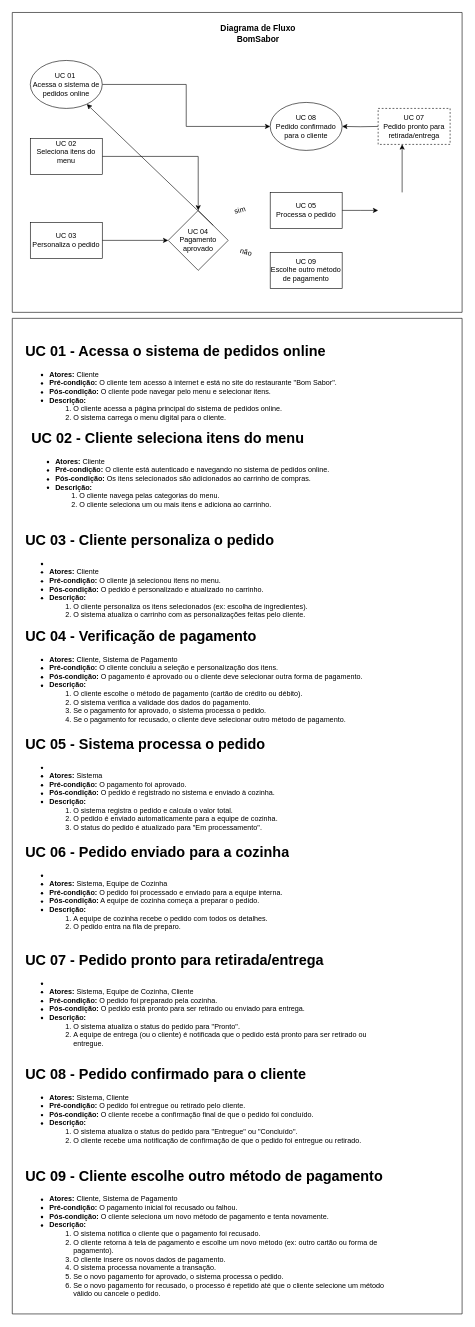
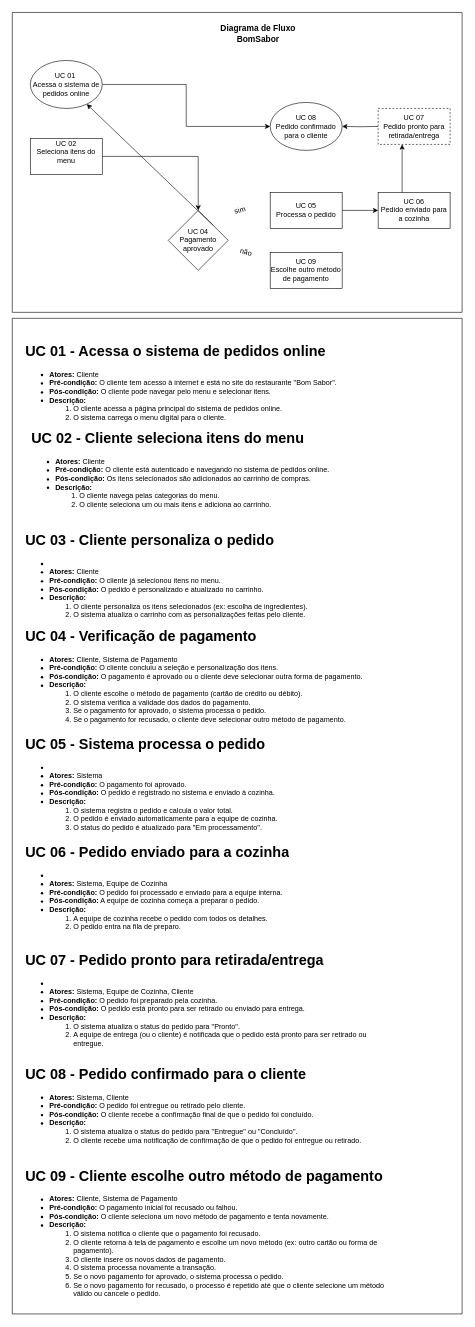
none -> (414, 210)
(66, 240) -> none
(133, 240) -> none
